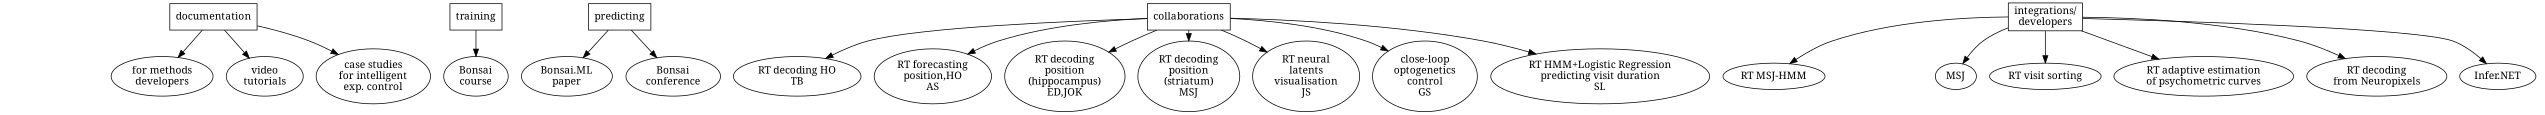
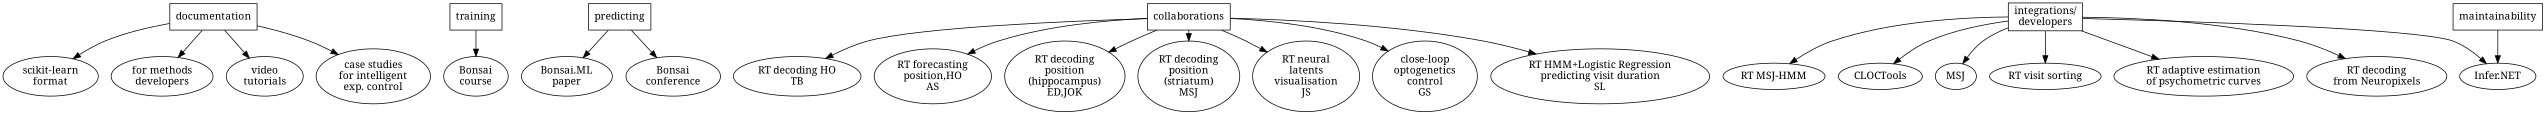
none -> (2498, 17)
none -> (51, 76)
none -> (1880, 76)
